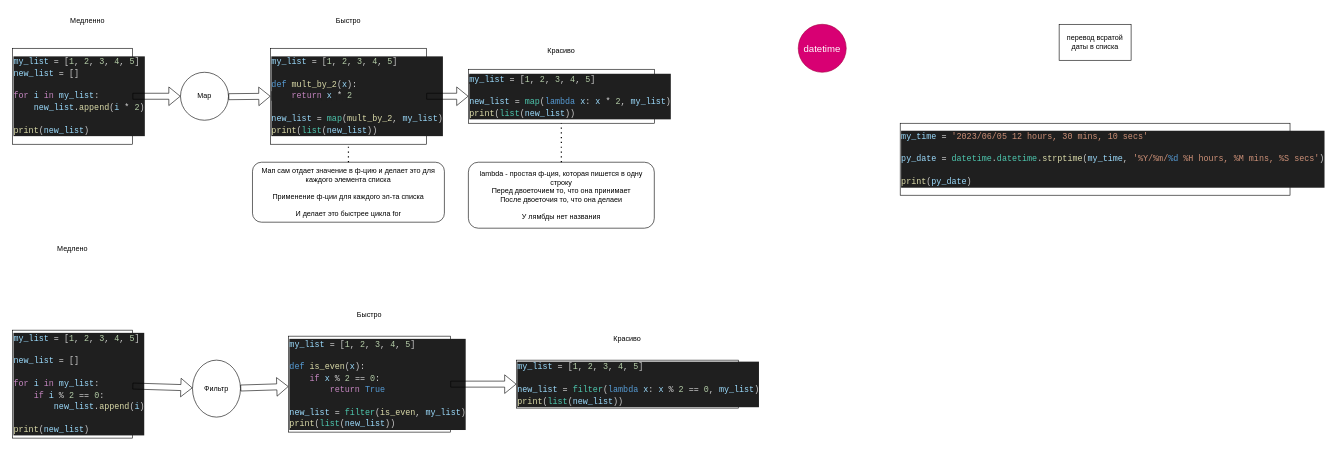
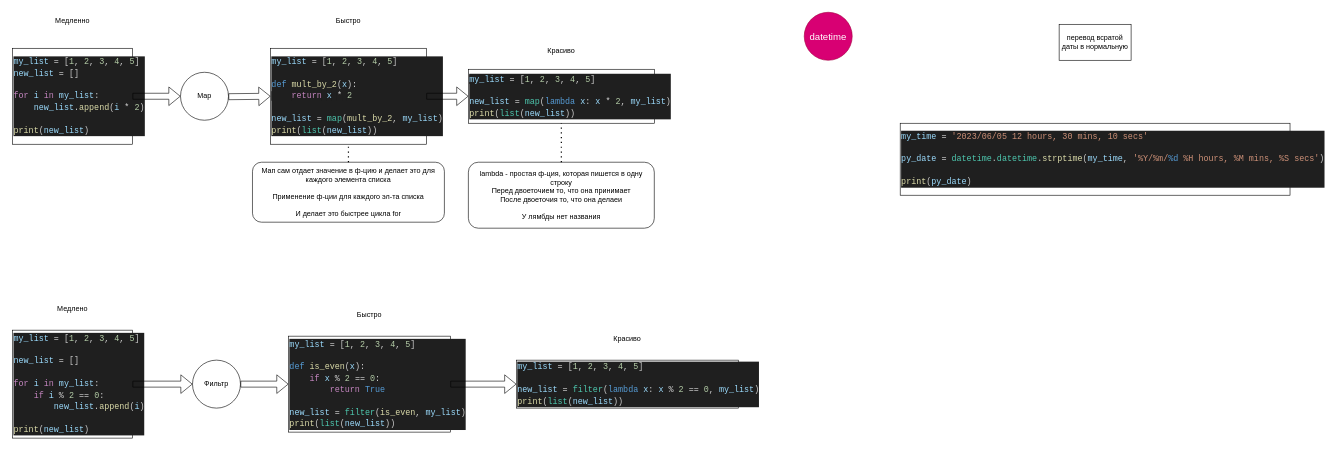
(87, 21) -> (72, 21)
(1095, 42) -> (1095, 42)
(822, 48) -> (828, 36)
(72, 249) -> (72, 309)
(216, 389) -> (216, 384)
